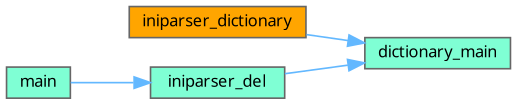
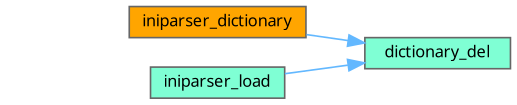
(438, 53) -> (438, 53)
(38, 83) -> none
(218, 83) -> (218, 83)
